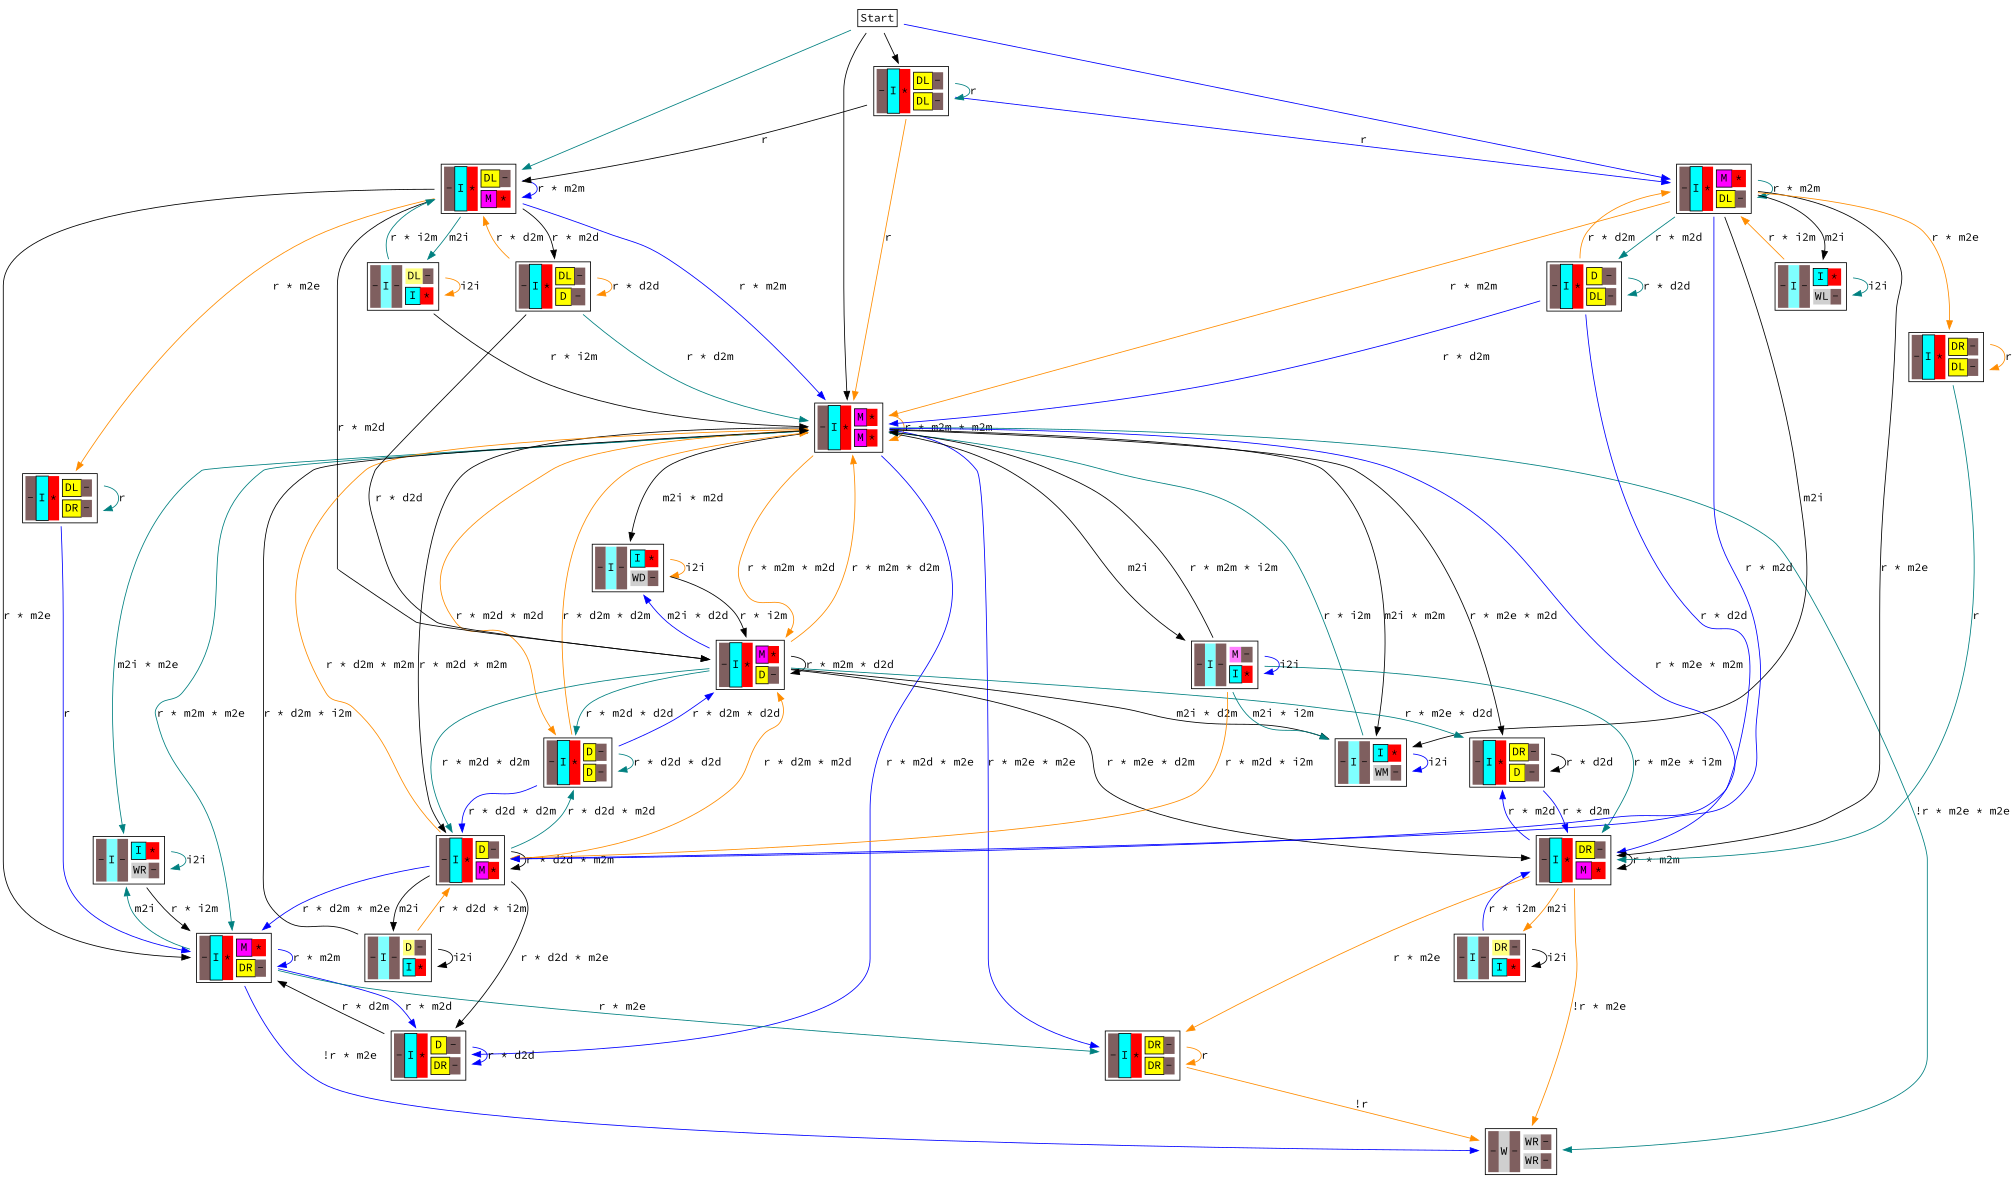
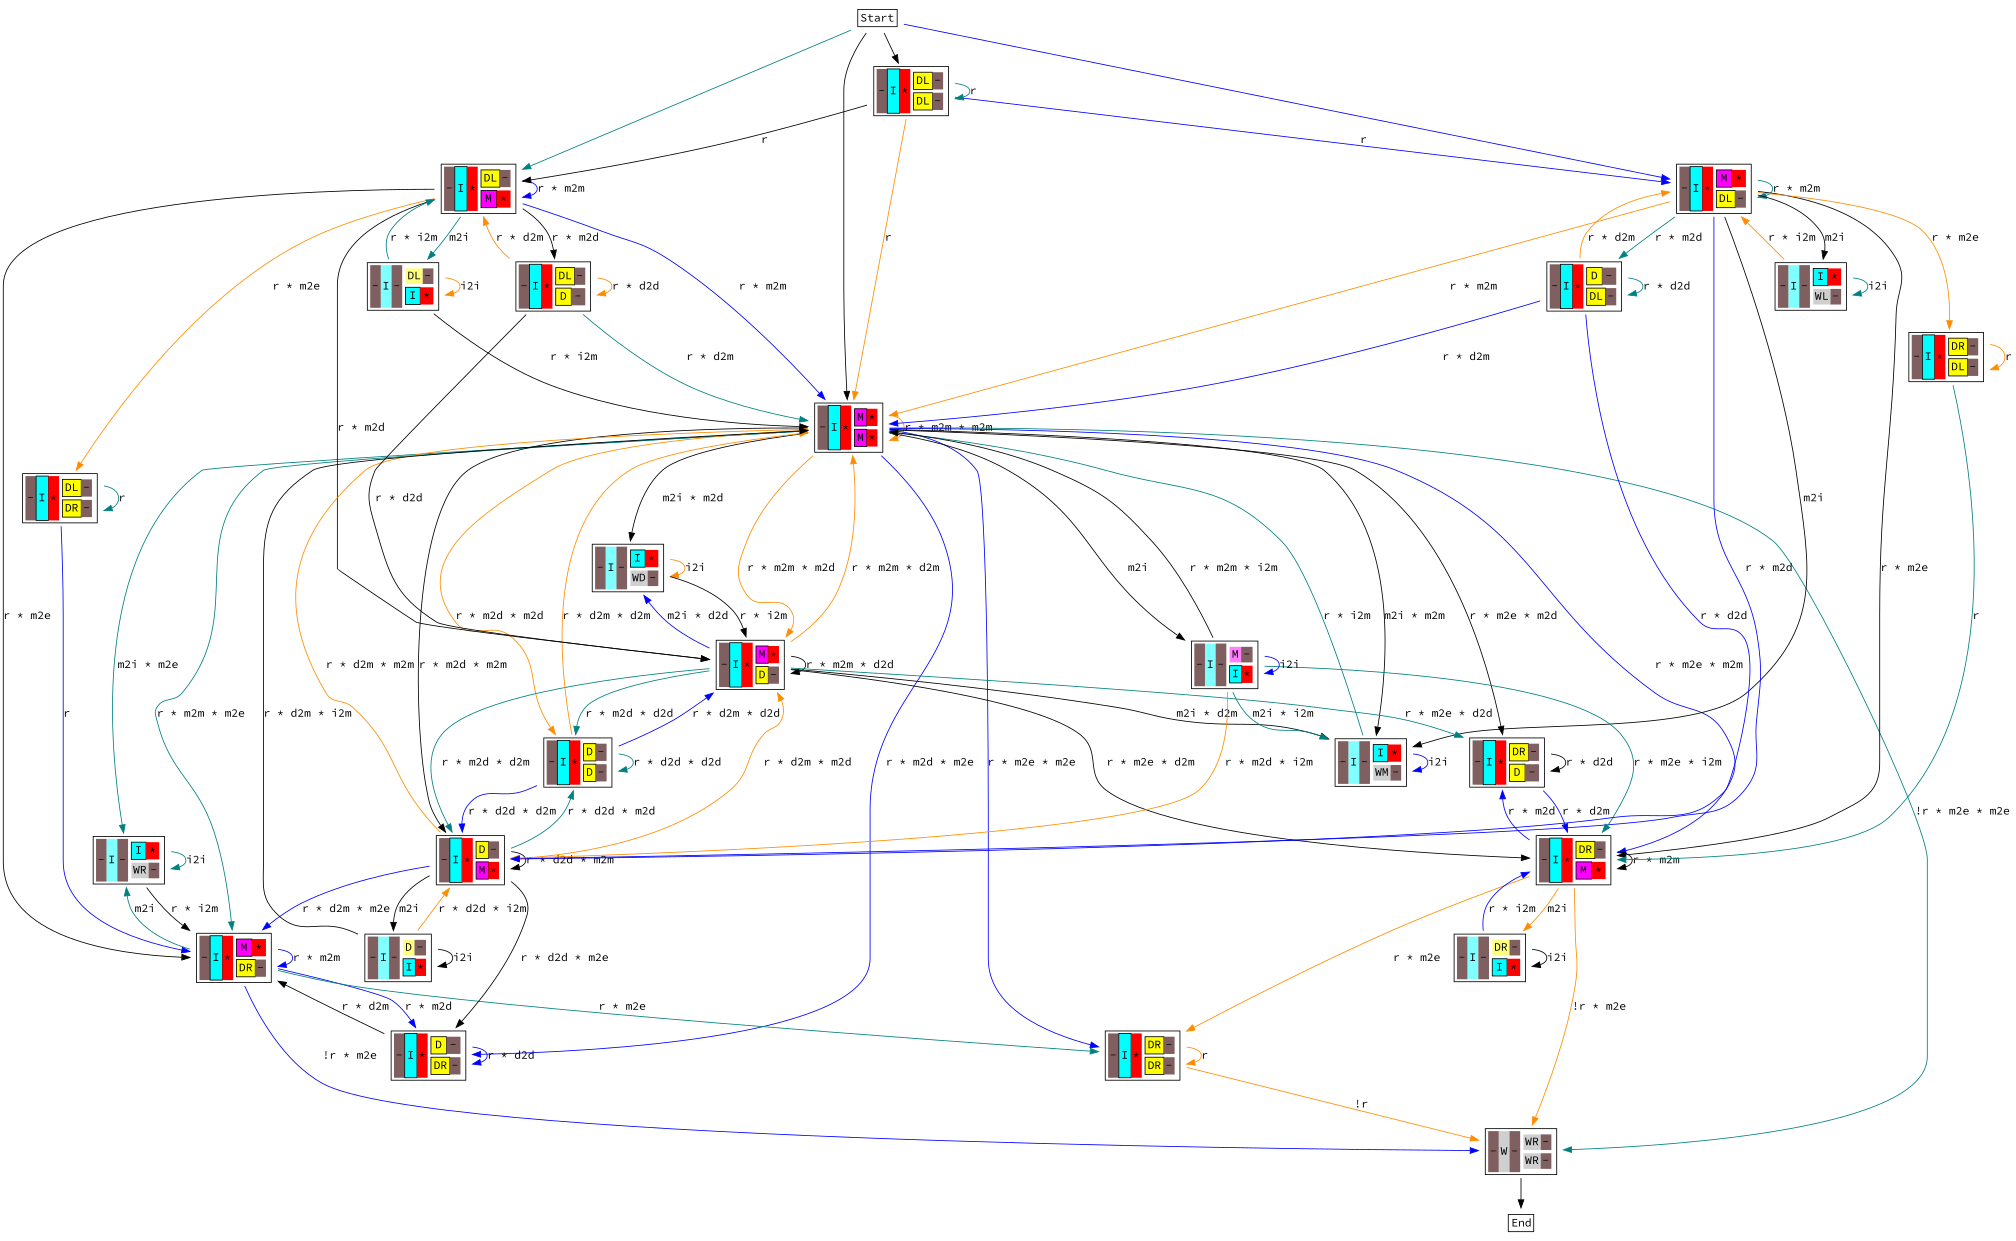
none -> (1521, 1223)
